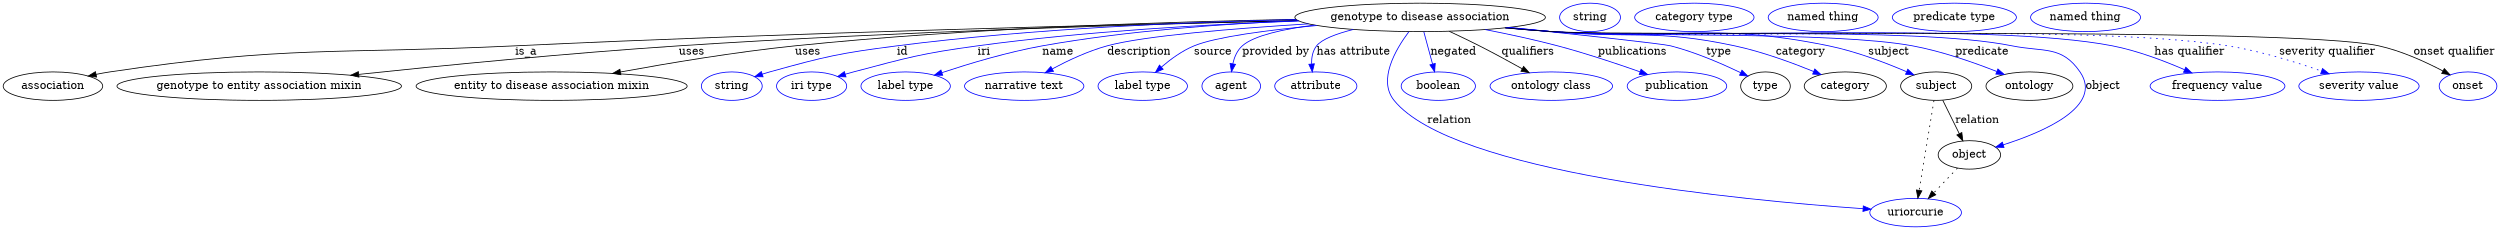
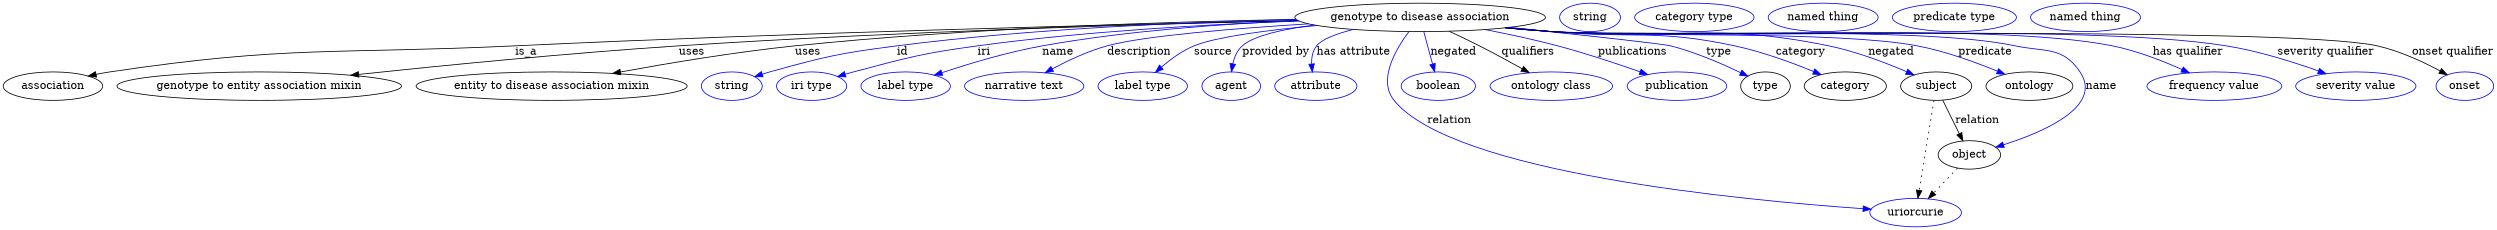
(1915, 33) -> (1914, 33)
(1889, 52) -> (1891, 52)
(2103, 86) -> (2101, 86)
